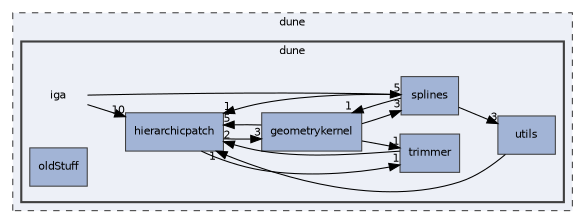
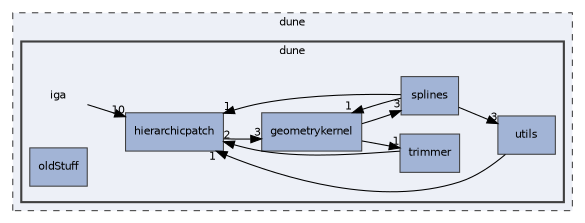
(239, 93) -> none
(248, 125) -> none
(308, 174) -> none
